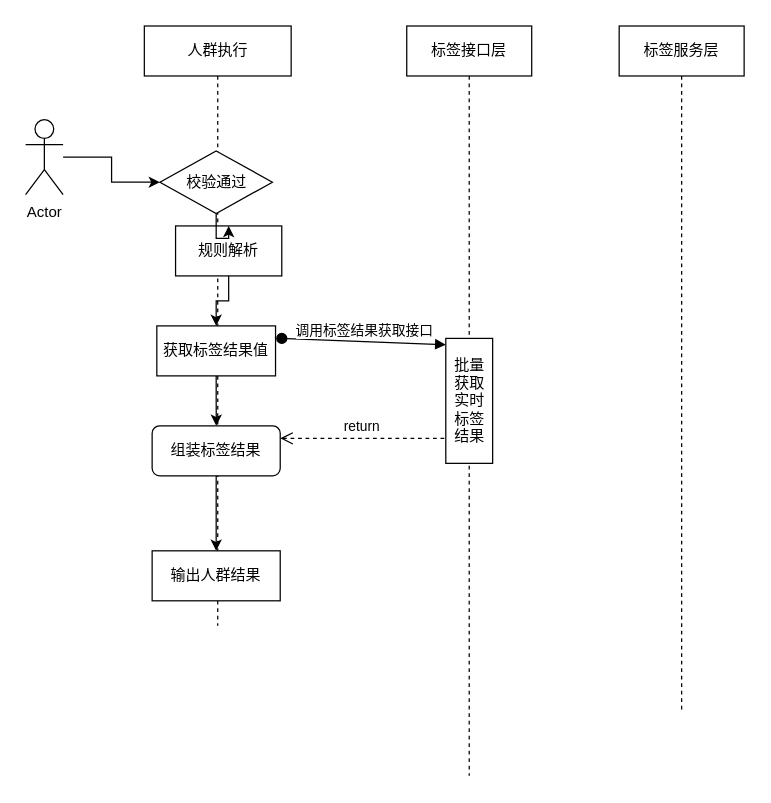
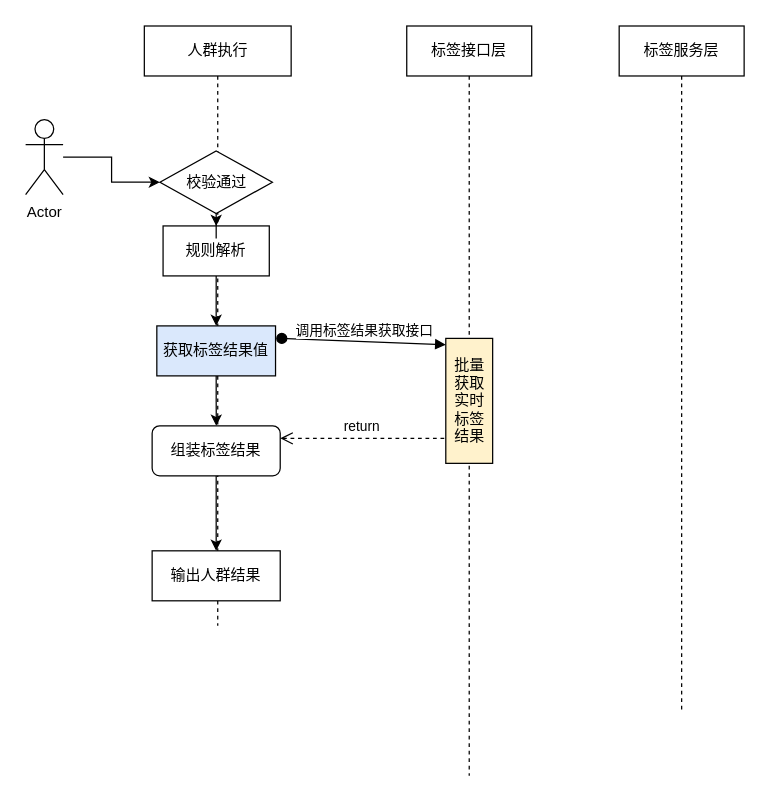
(229, 251) -> (216, 251)
(216, 351) -> (216, 351)
(469, 401) -> (469, 401)
